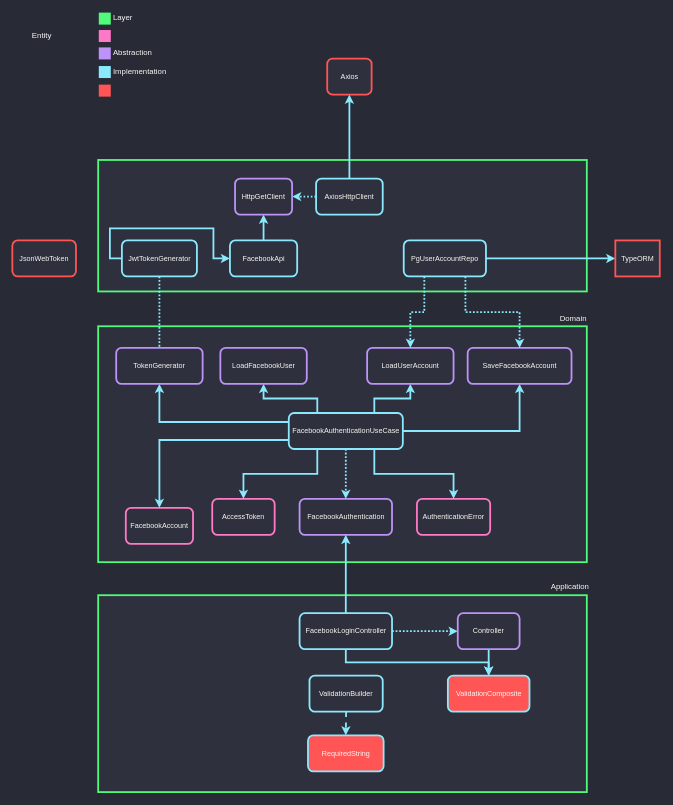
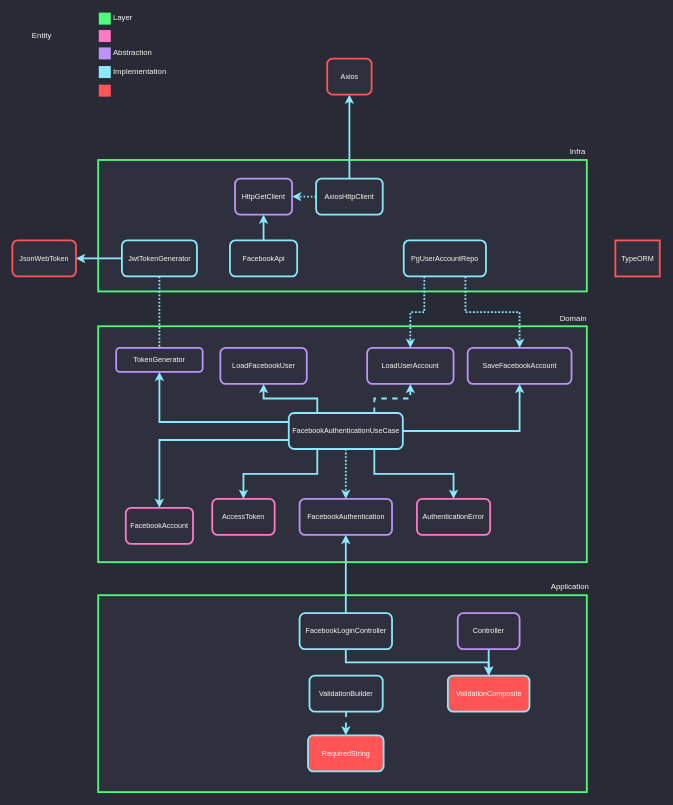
none -> (575, 152)
(165, 228) -> (97, 258)
(547, 258) -> none
(159, 366) -> (159, 360)
(390, 398) -> (390, 398)
(421, 631) -> none
